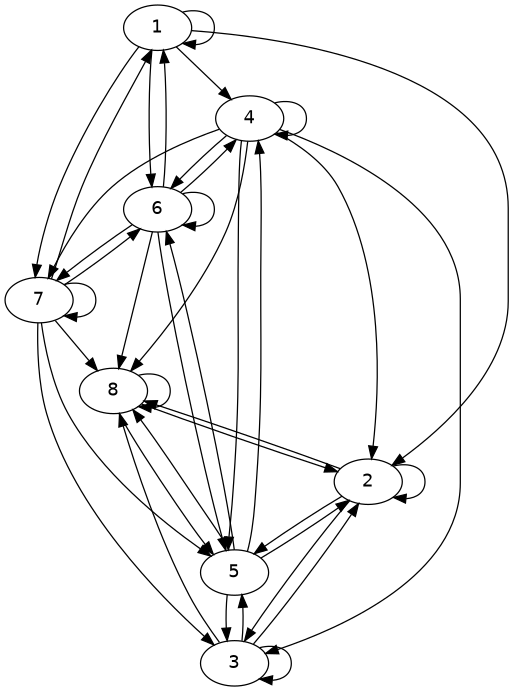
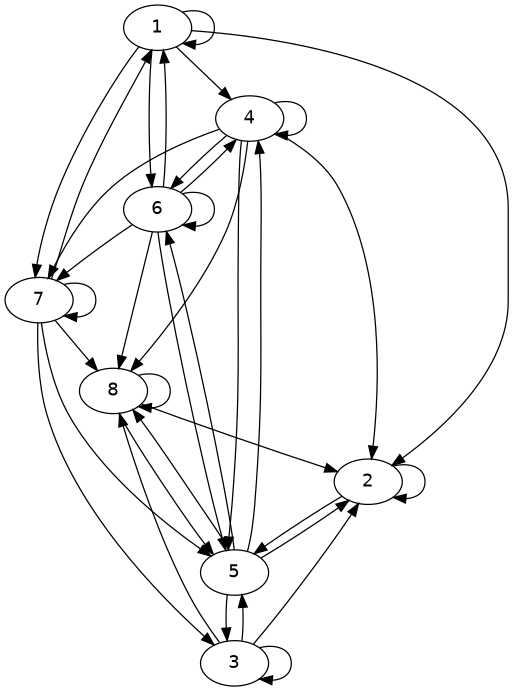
(98, 262) -> none
(460, 391) -> none
(249, 436) -> none
(299, 564) -> none
